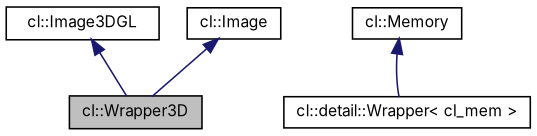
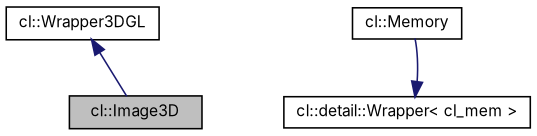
(83, 23) -> (83, 23)
(234, 23) -> none
(397, 76) -> (417, 60)
(136, 112) -> (136, 112)
